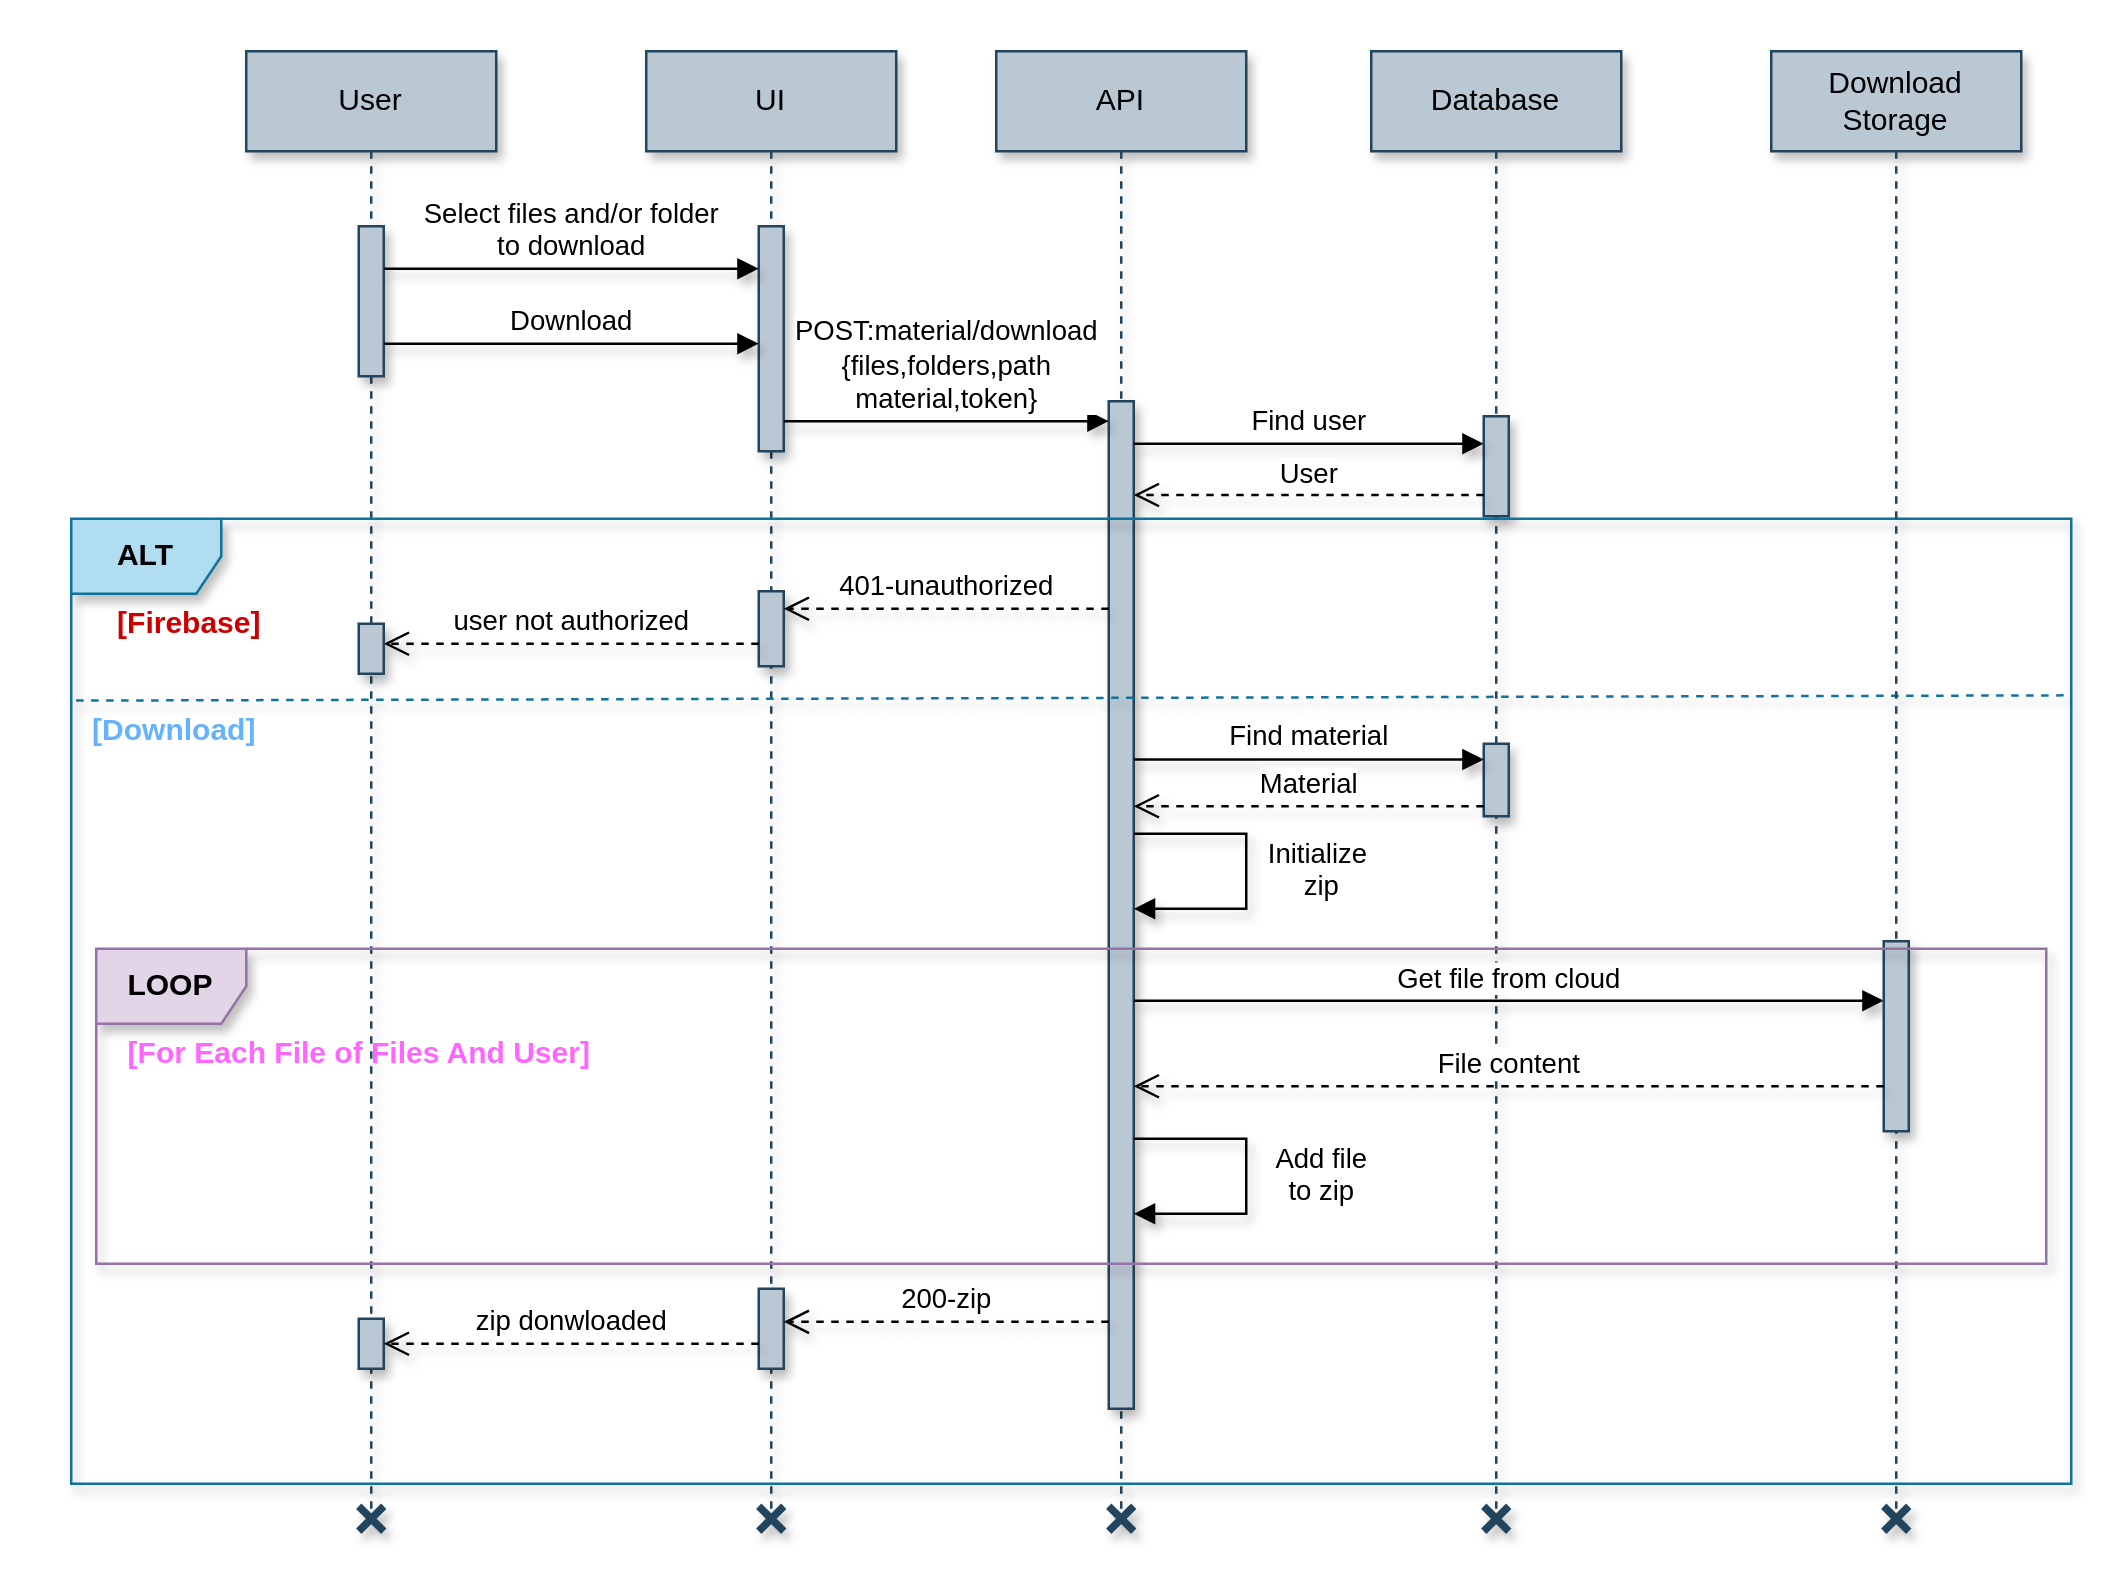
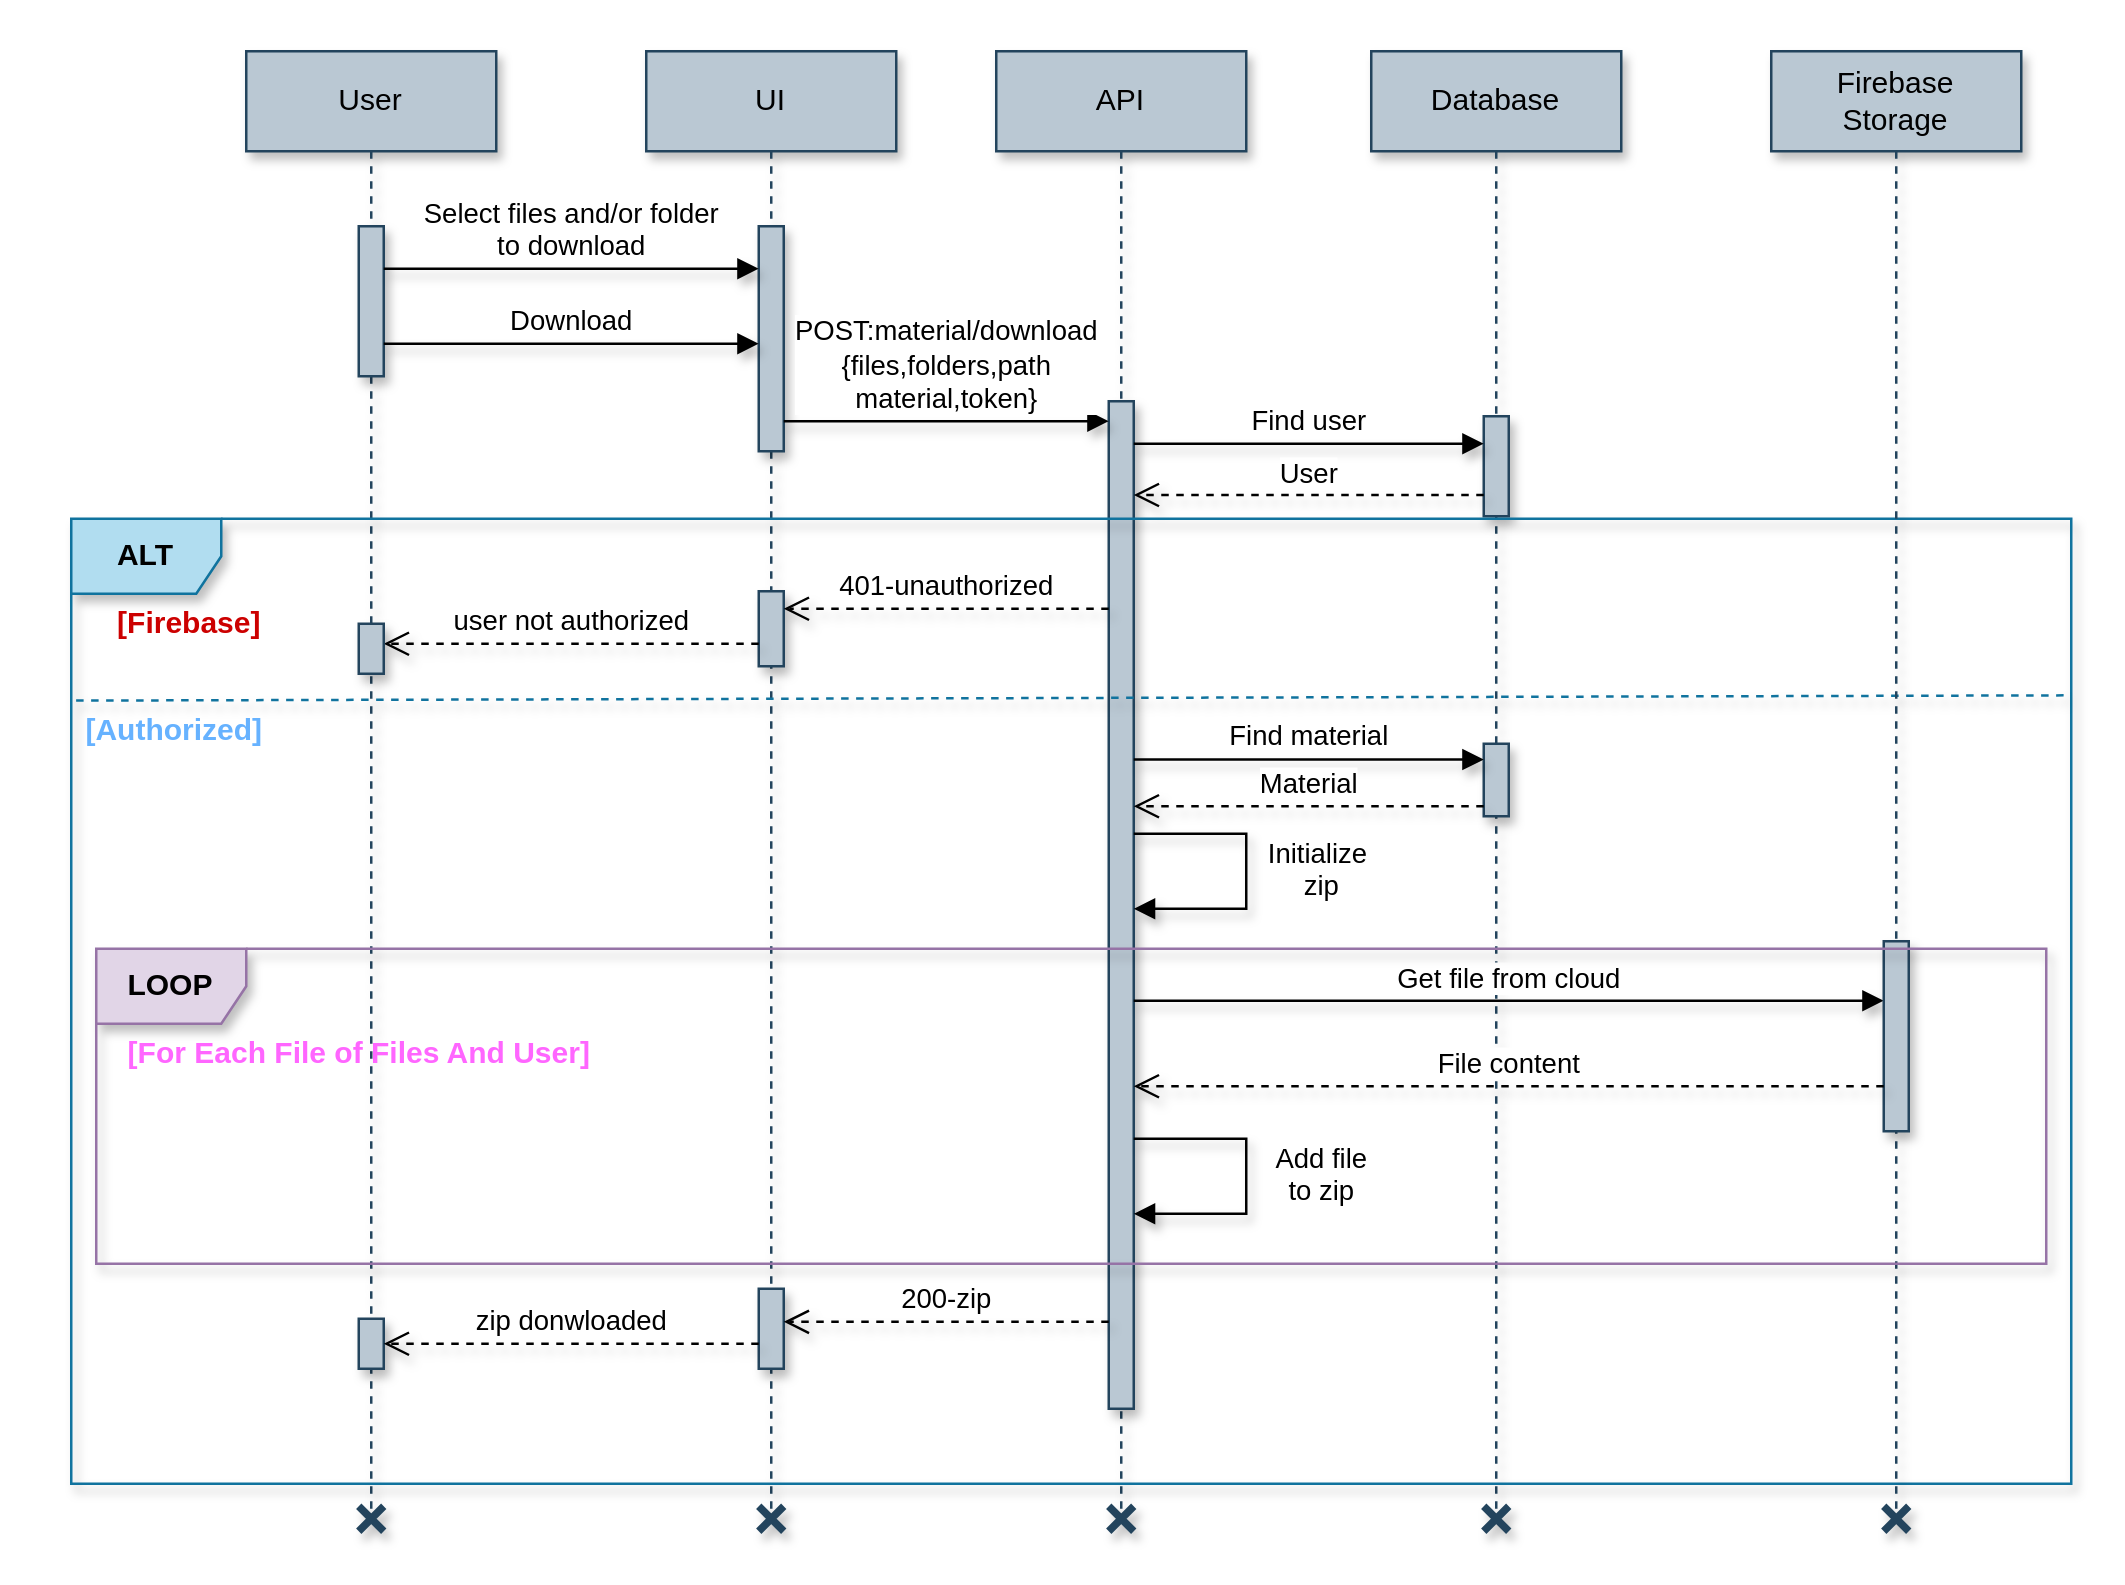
(1896, 101) -> (1896, 101)
(175, 731) -> (175, 731)
